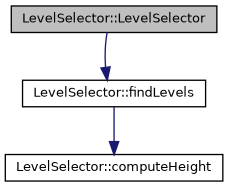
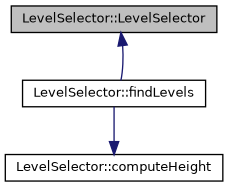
(105, 50) -> (123, 63)
